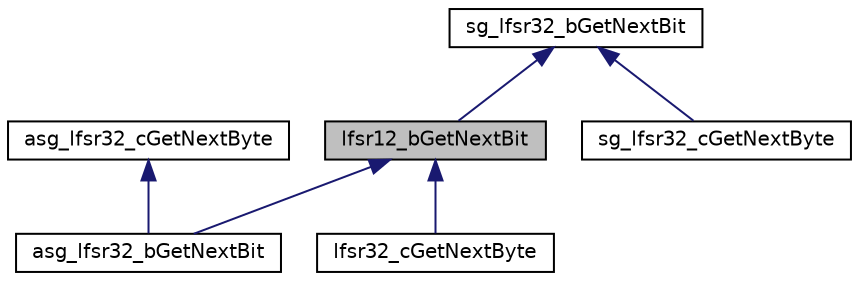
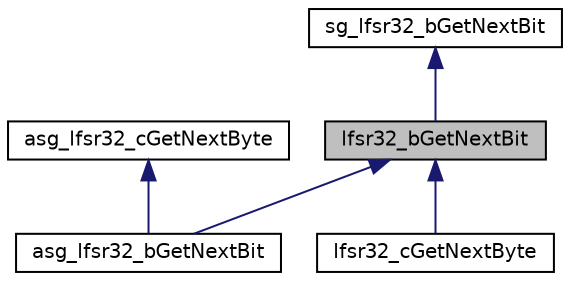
(436, 140) -> (436, 140)
(716, 140) -> none
